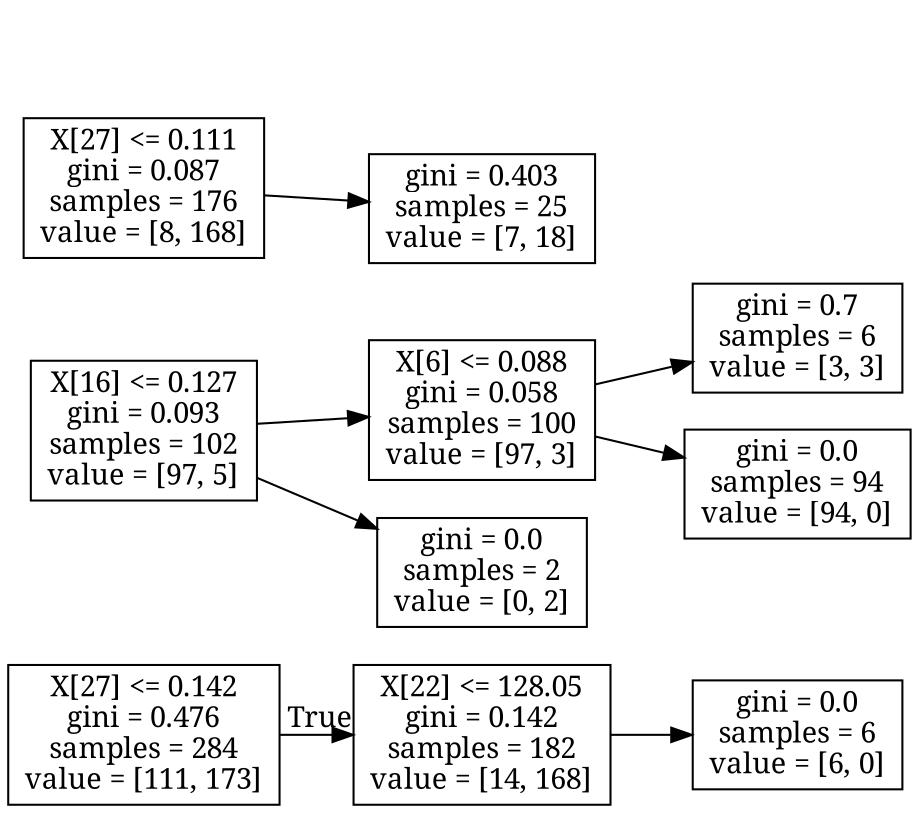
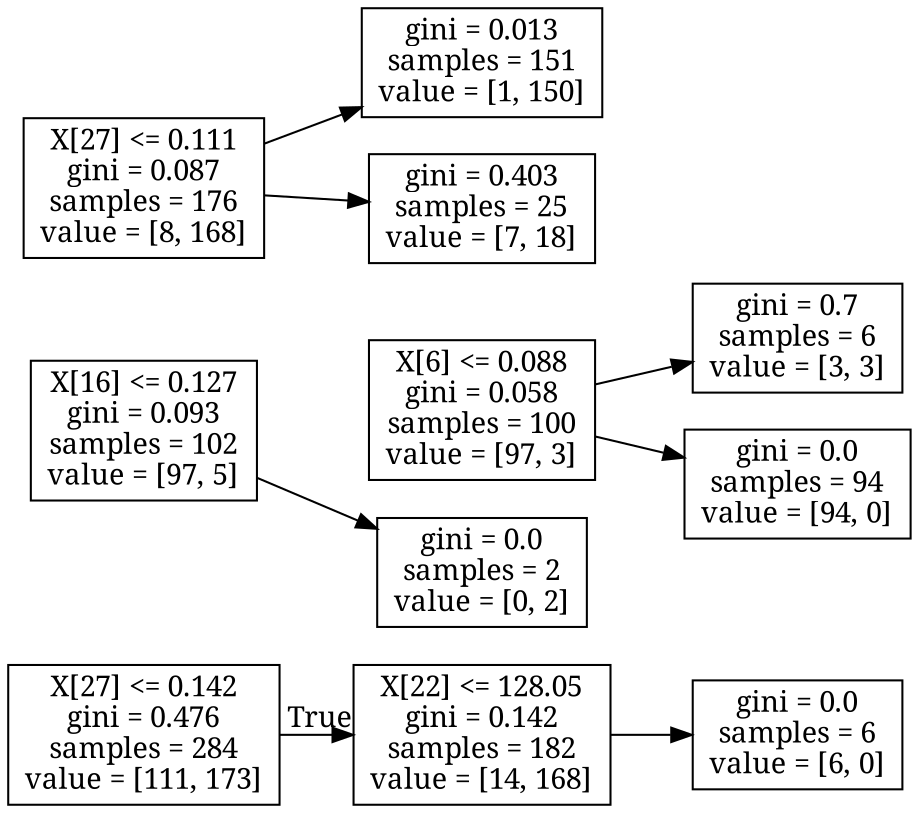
none -> (482, 63)
(303, 421) -> none
